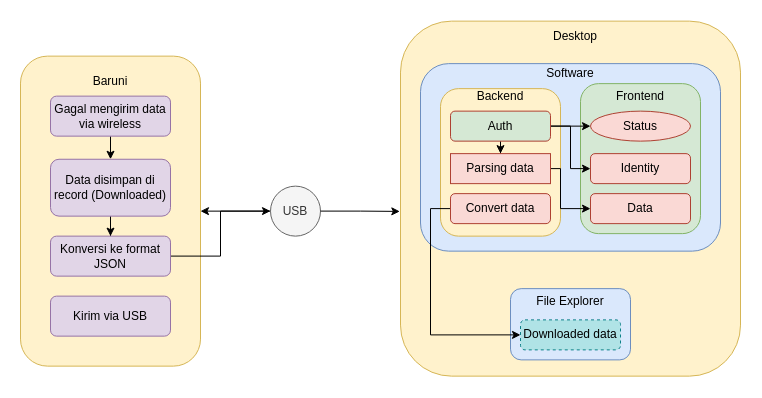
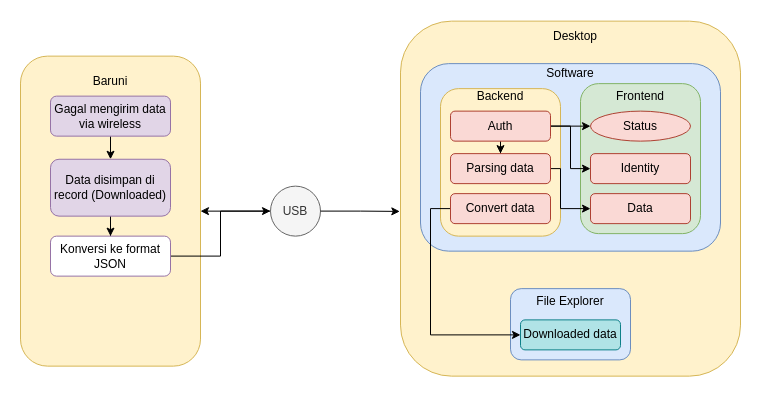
(501, 126) -> (501, 126)
(501, 169) -> (501, 169)
(111, 256) -> (111, 256)
(111, 316) -> none
(571, 335) -> (571, 335)
